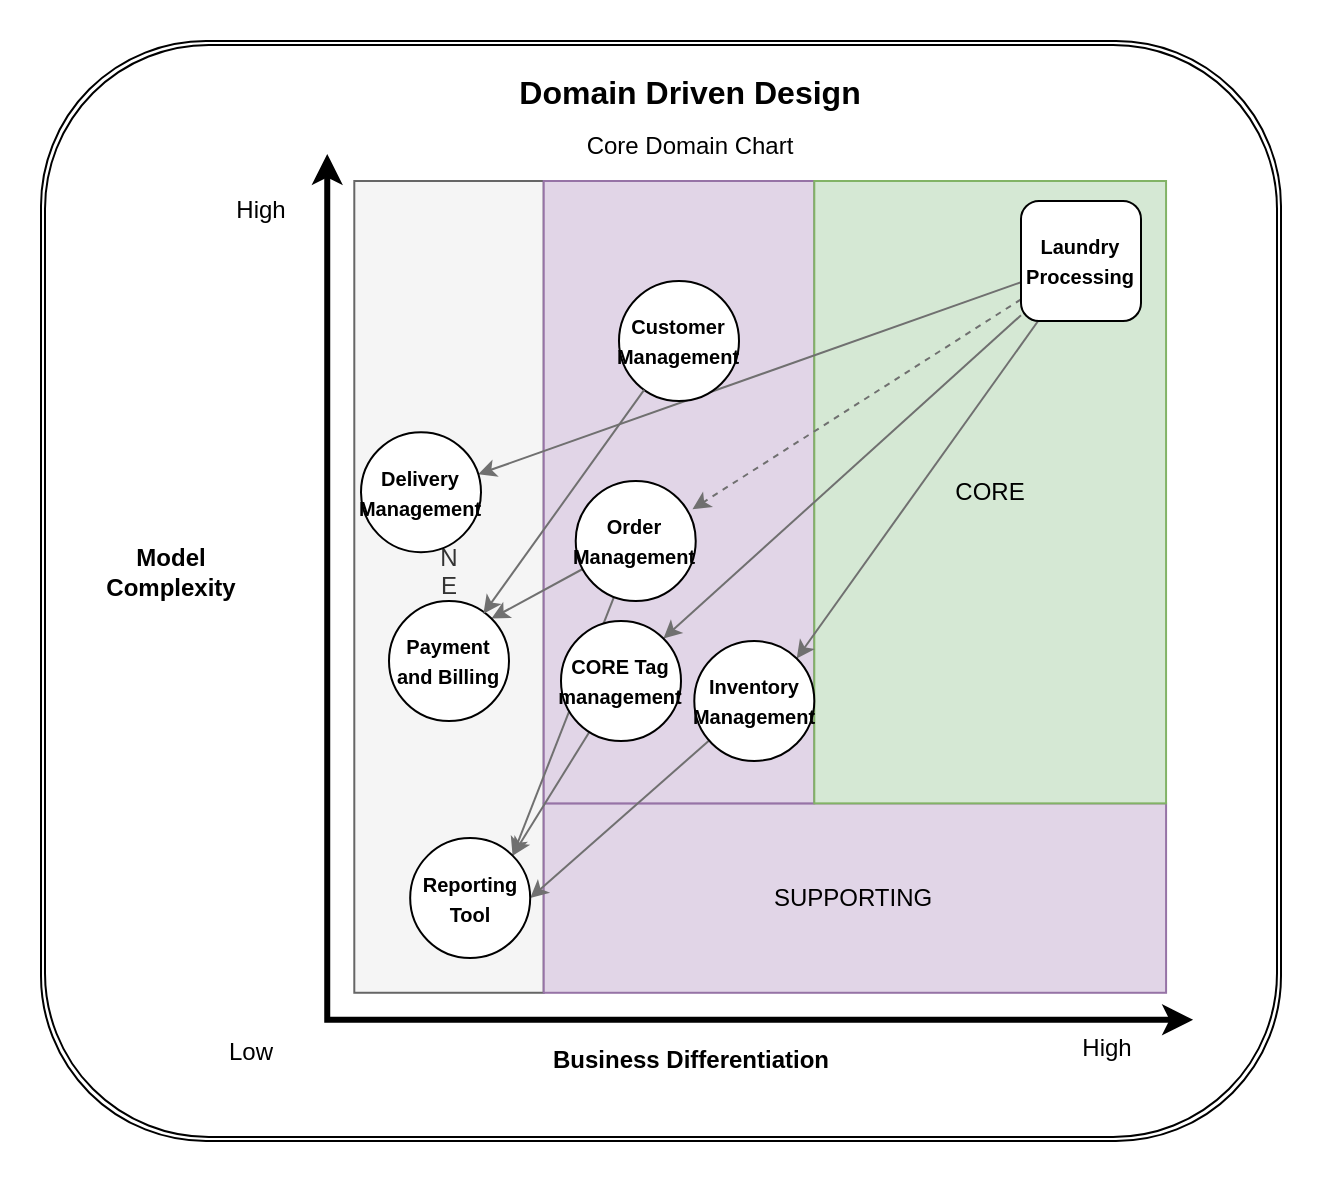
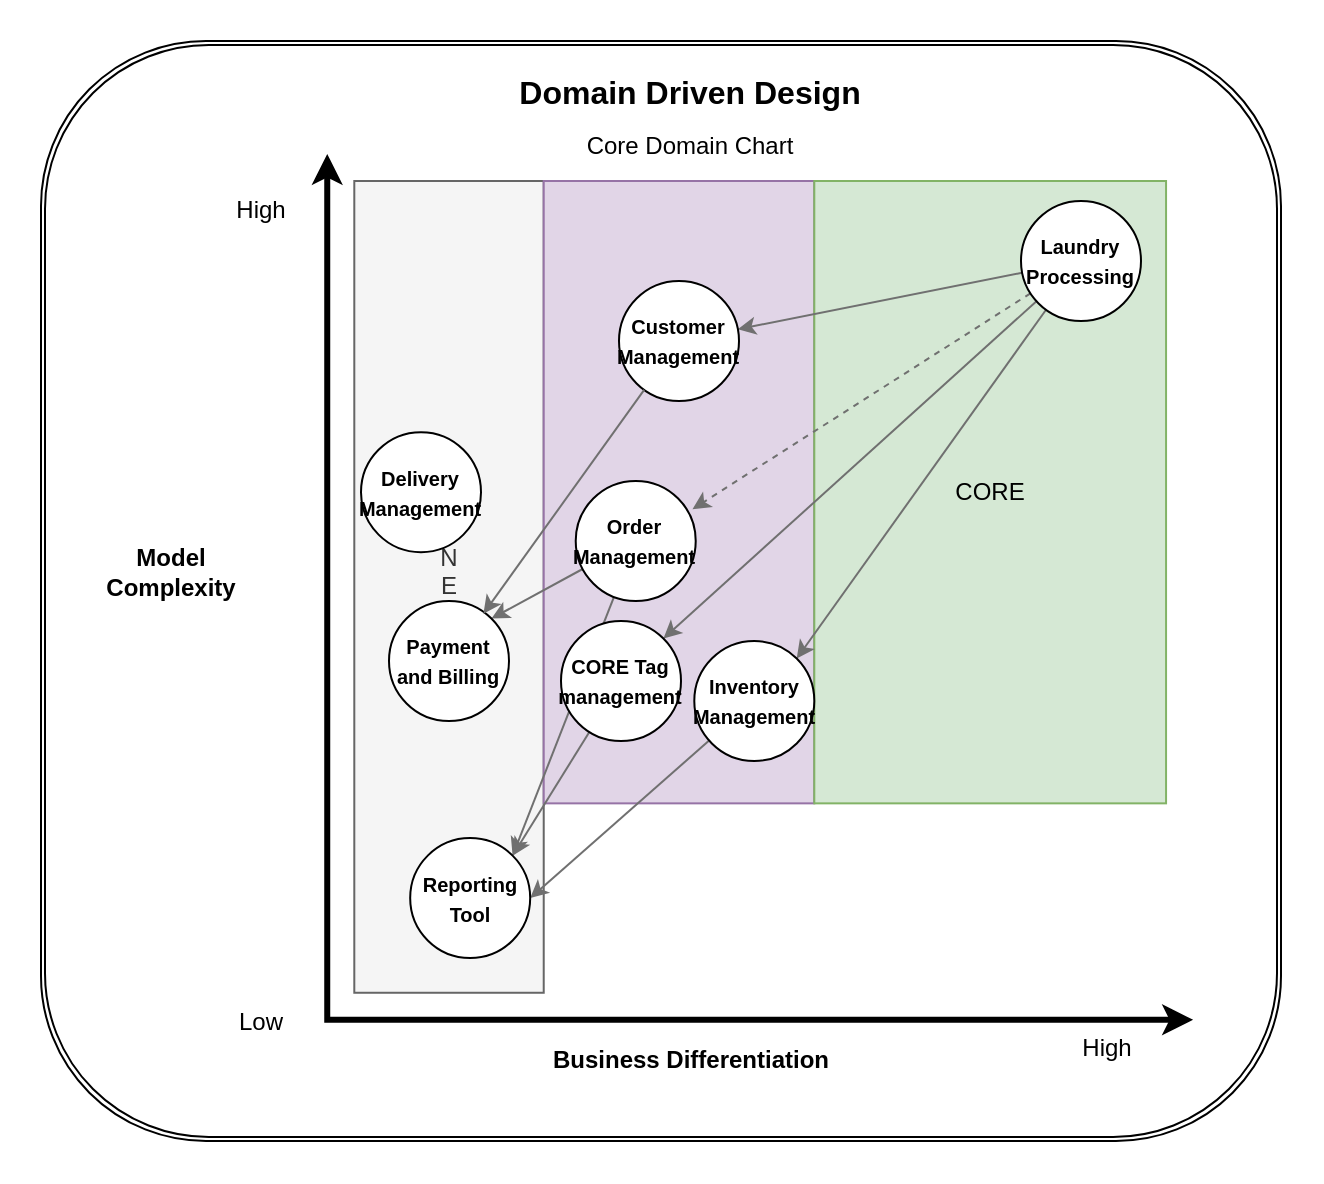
(1081, 261) -> (1081, 261)
(517, 461) -> (1020, 273)
(855, 898) -> none
(251, 1053) -> (261, 1023)
